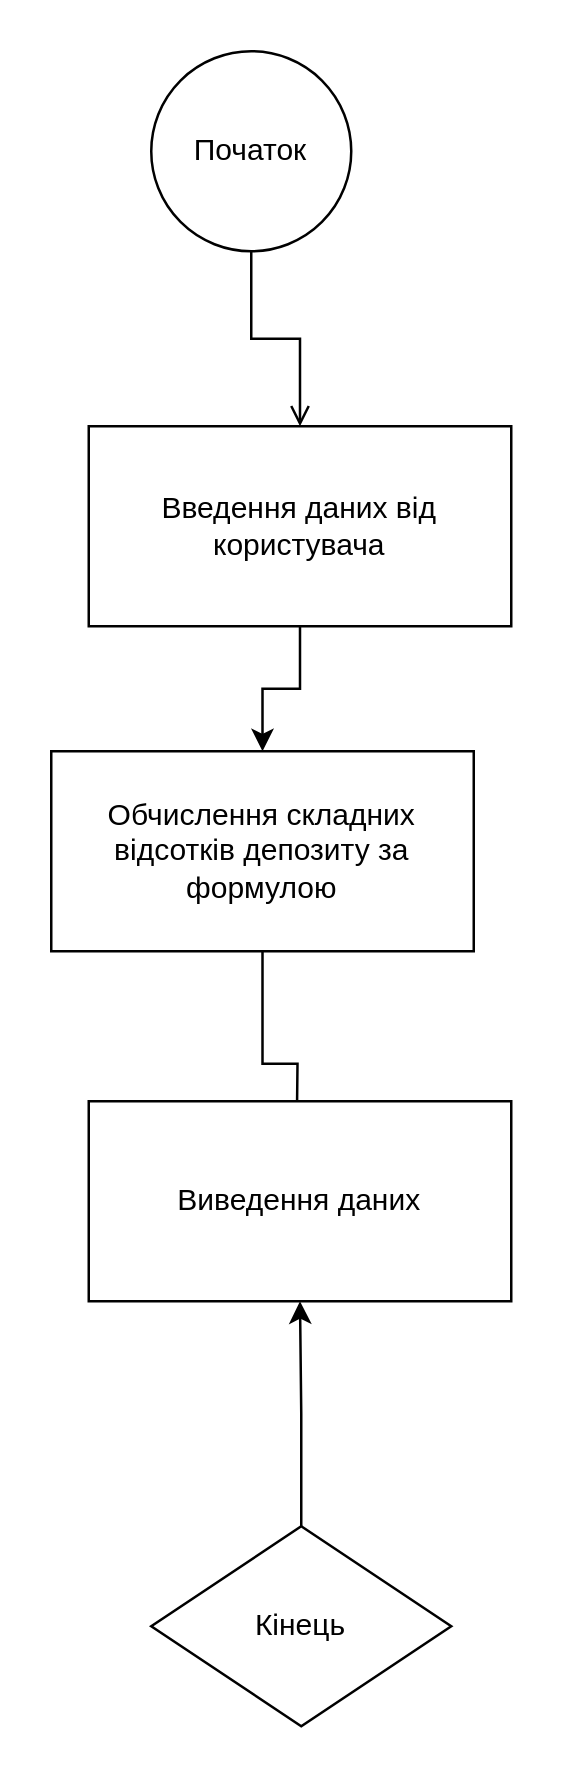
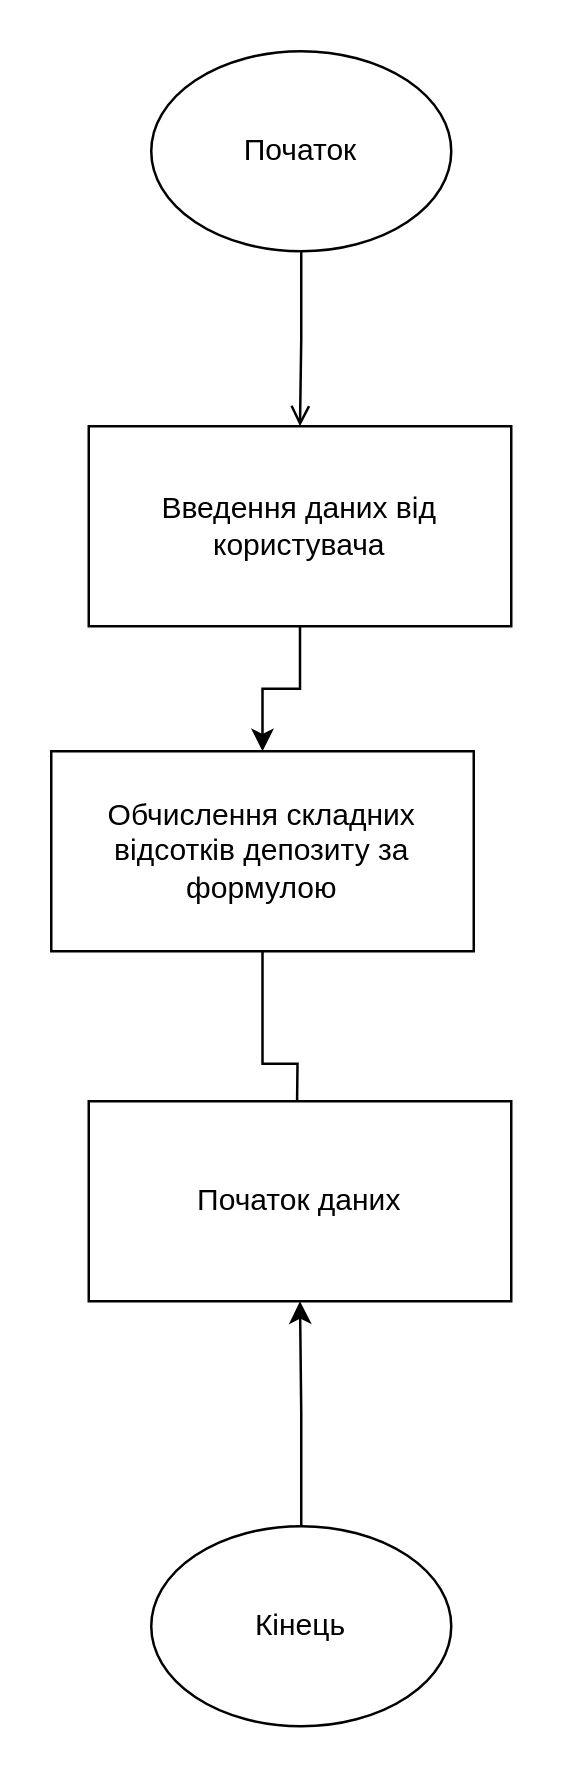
(251, 151) -> (301, 151)
(300, 1201) -> (300, 1201)
(301, 1626) -> (301, 1626)
